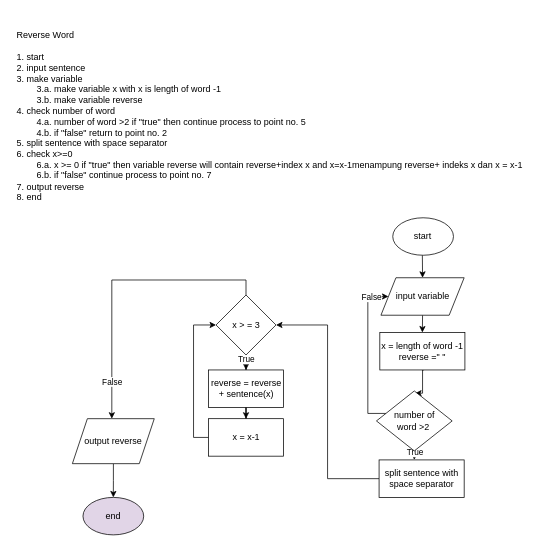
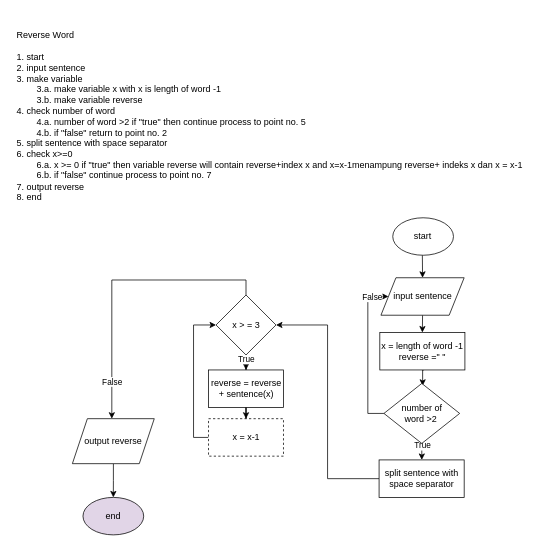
(423, 297) -> (423, 297)
(414, 421) -> (422, 414)
(246, 438) -> (246, 438)
